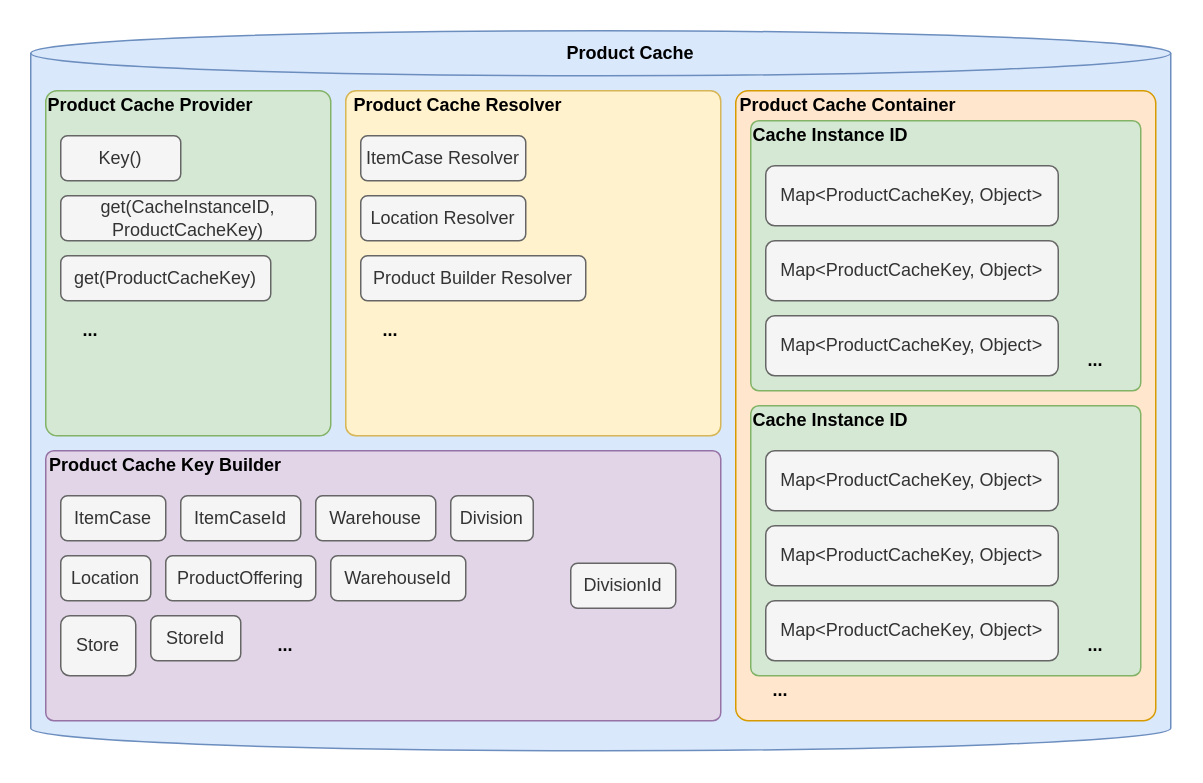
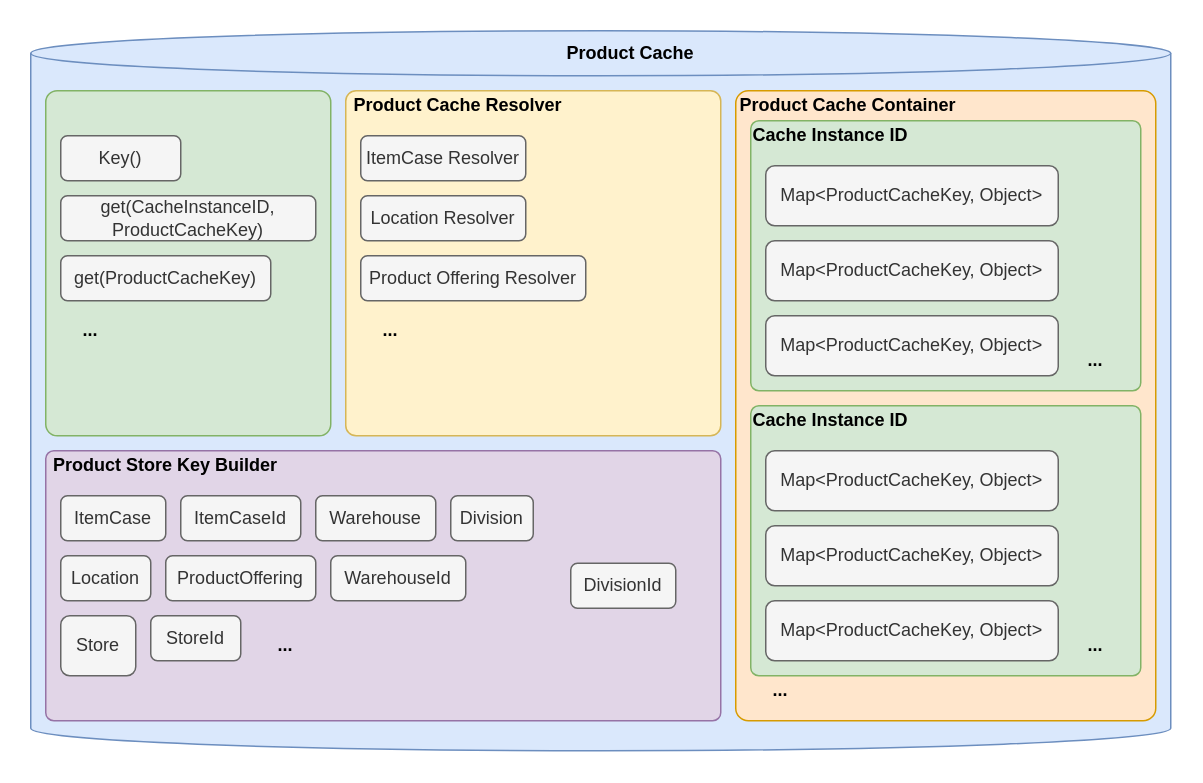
(151, 106) -> none
(473, 278) -> (473, 278)
(166, 466) -> (166, 466)
